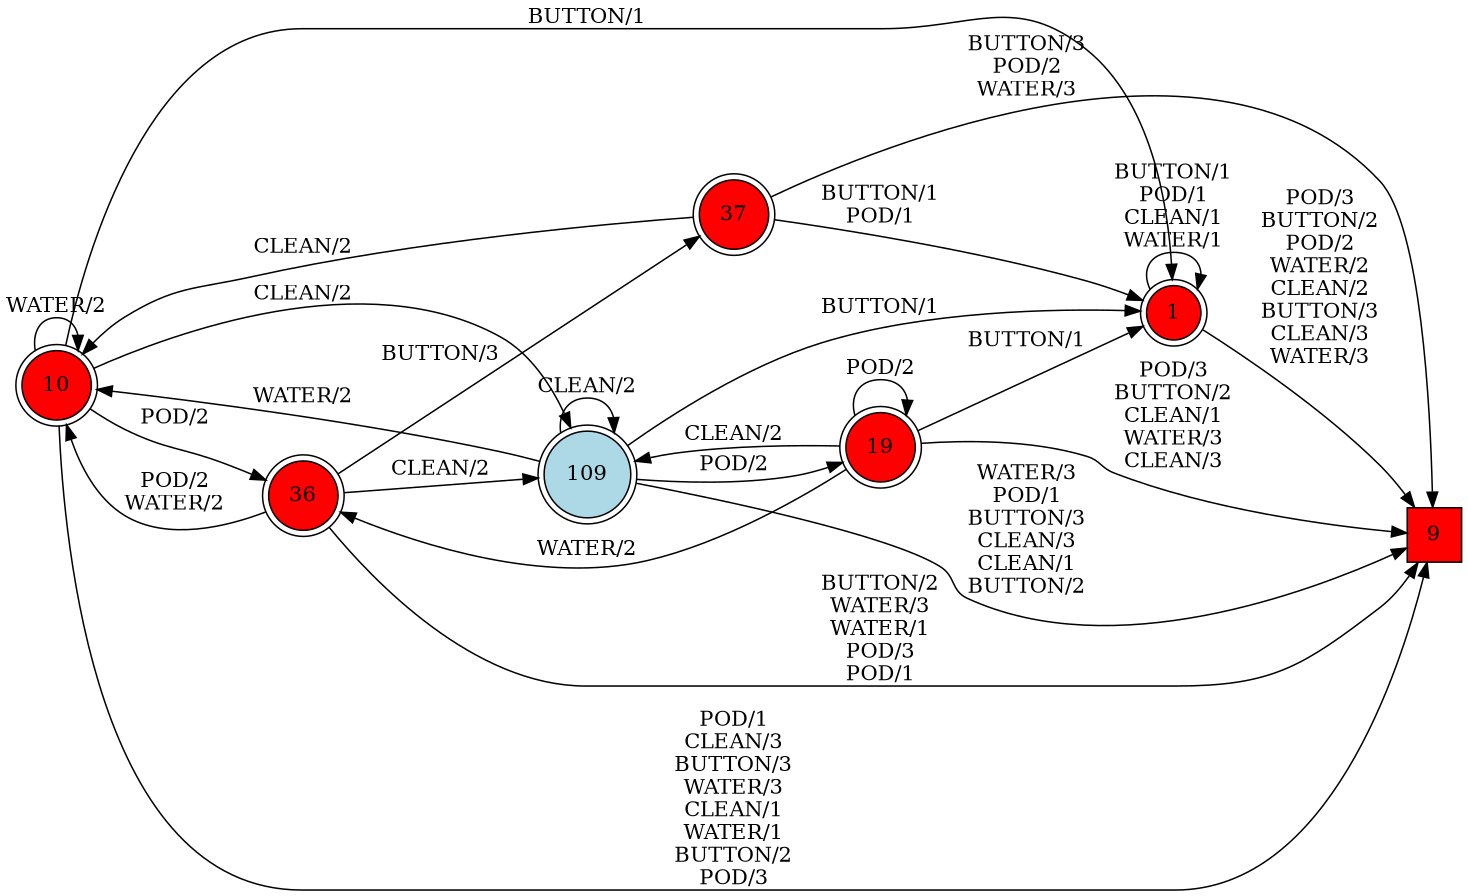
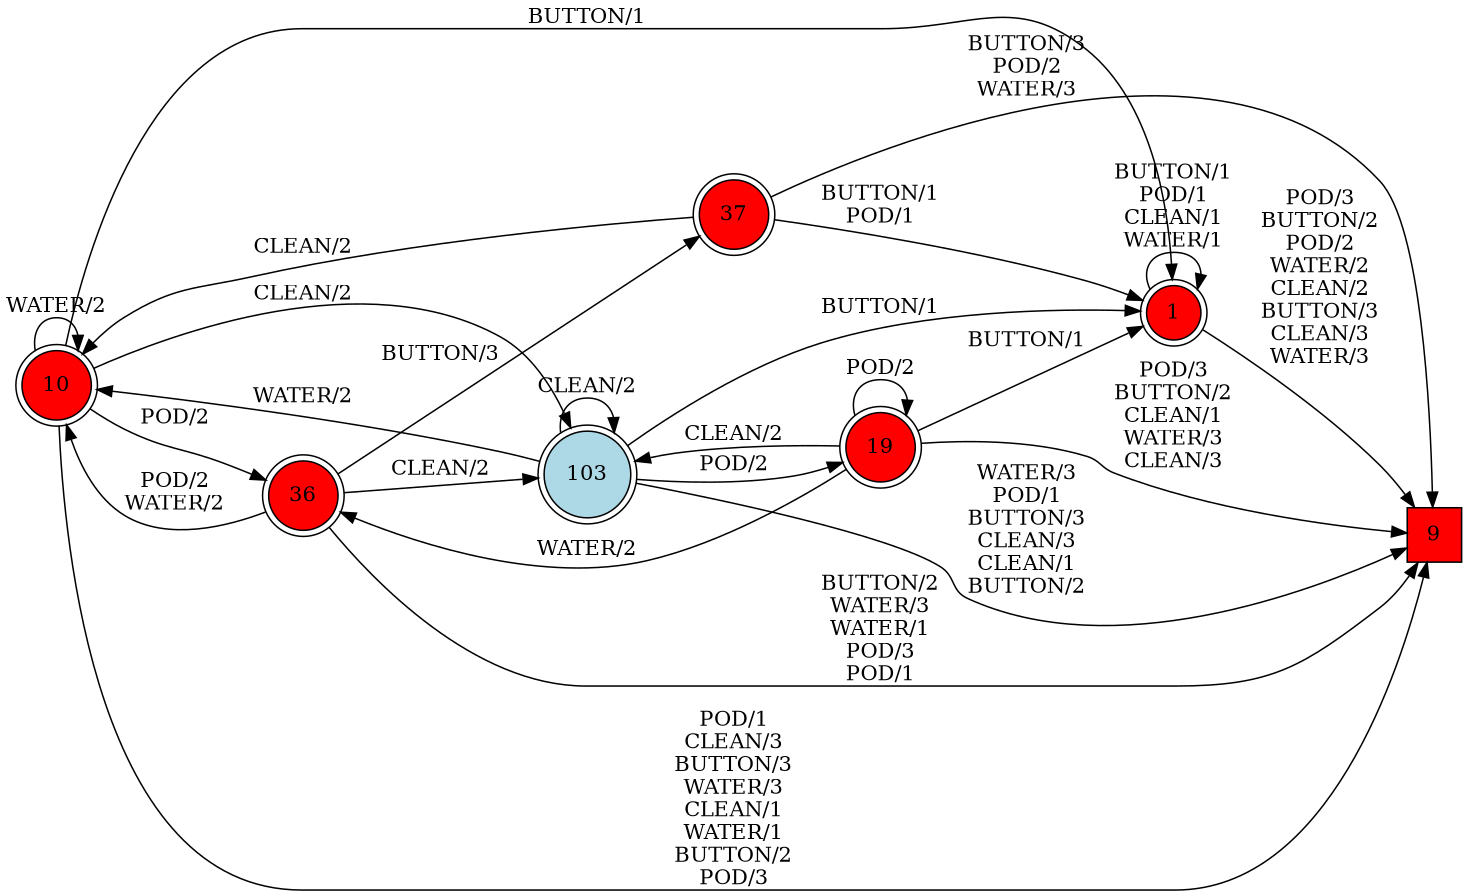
(587, 474) -> (587, 474)
